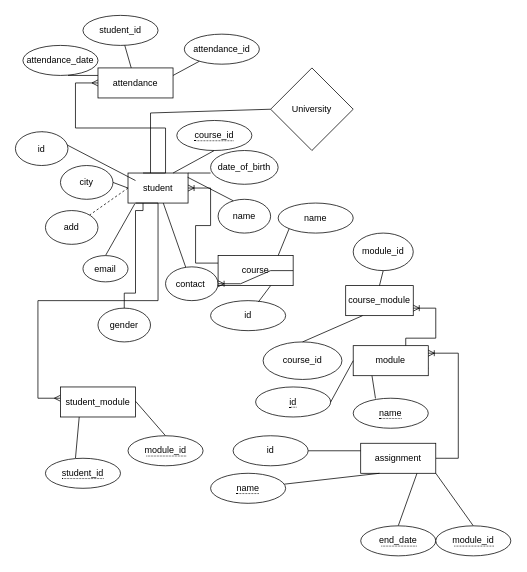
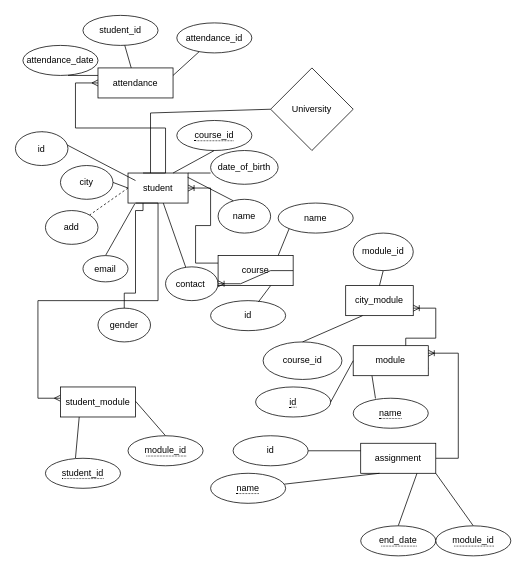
(222, 49) -> (214, 38)
(379, 300) -> (379, 300)
